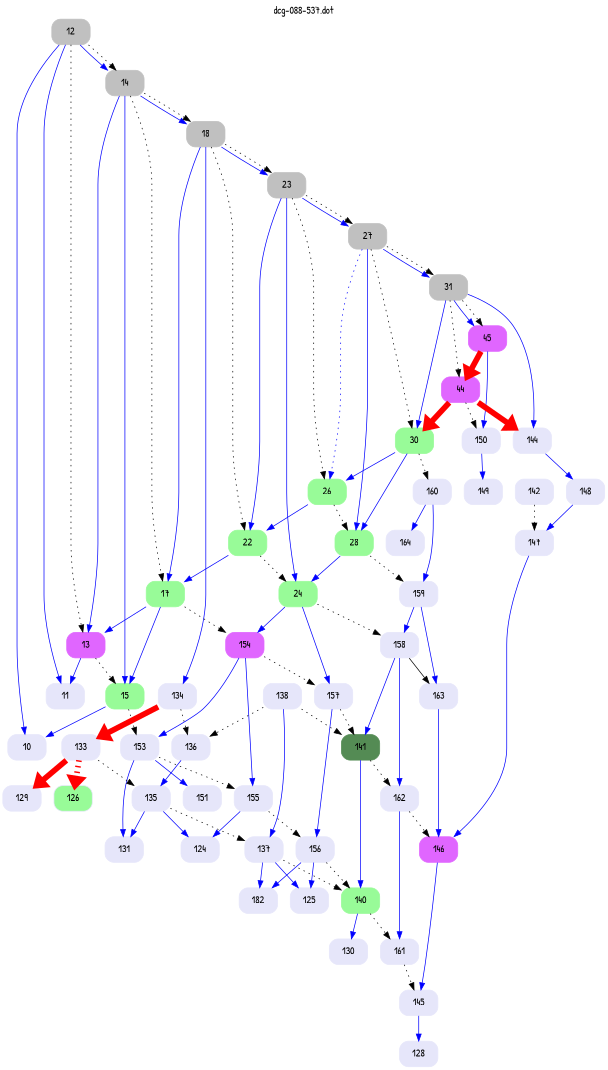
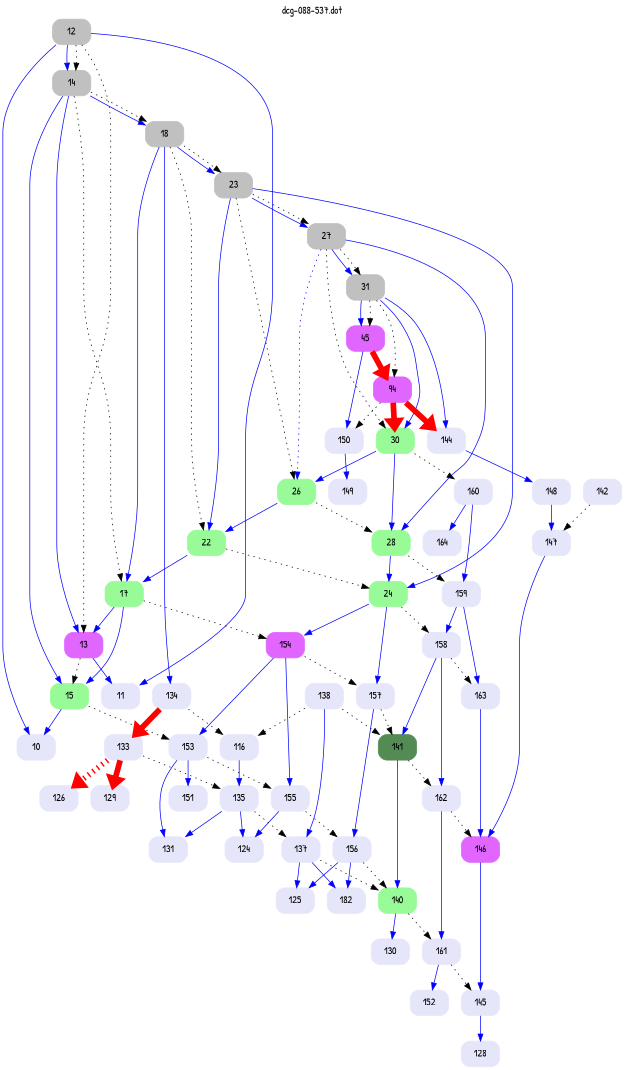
(461, 390) -> (392, 390)
(417, 668) -> (459, 668)
(191, 747) -> (239, 747)
(73, 798) -> (59, 798)
none -> (429, 1003)
